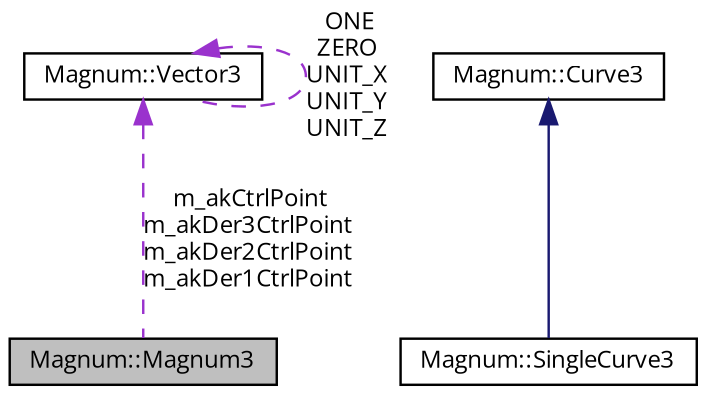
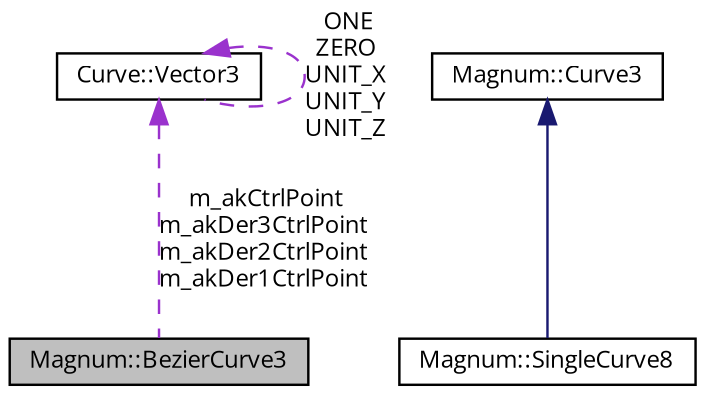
(143, 76) -> (159, 76)
(143, 362) -> (159, 362)
(549, 362) -> (547, 362)
